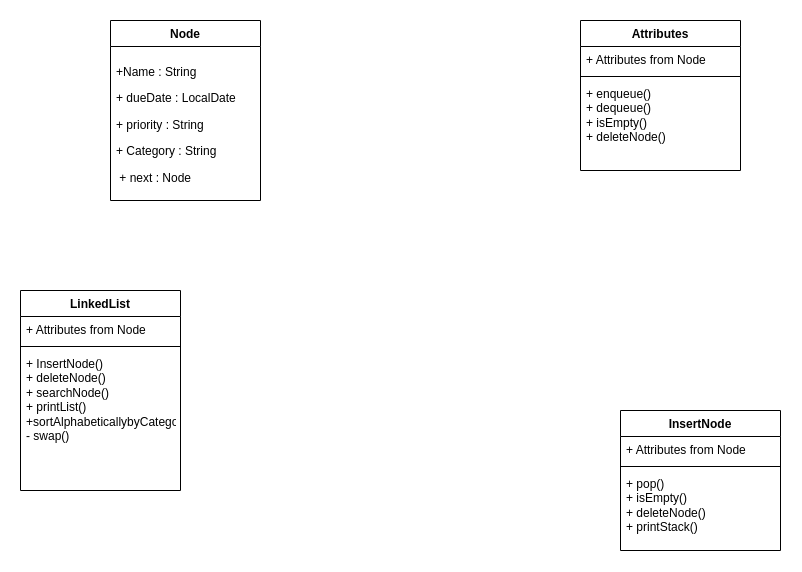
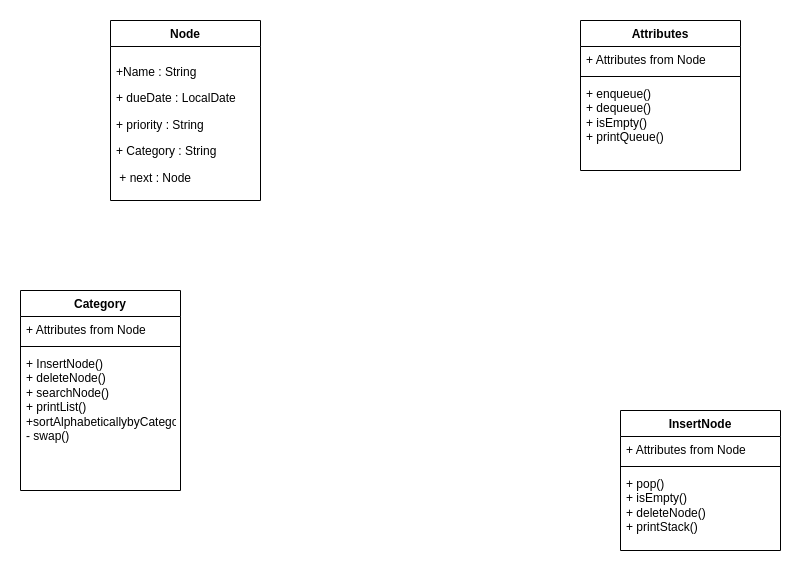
(630, 116) -> (630, 116)
(101, 305) -> (101, 305)
